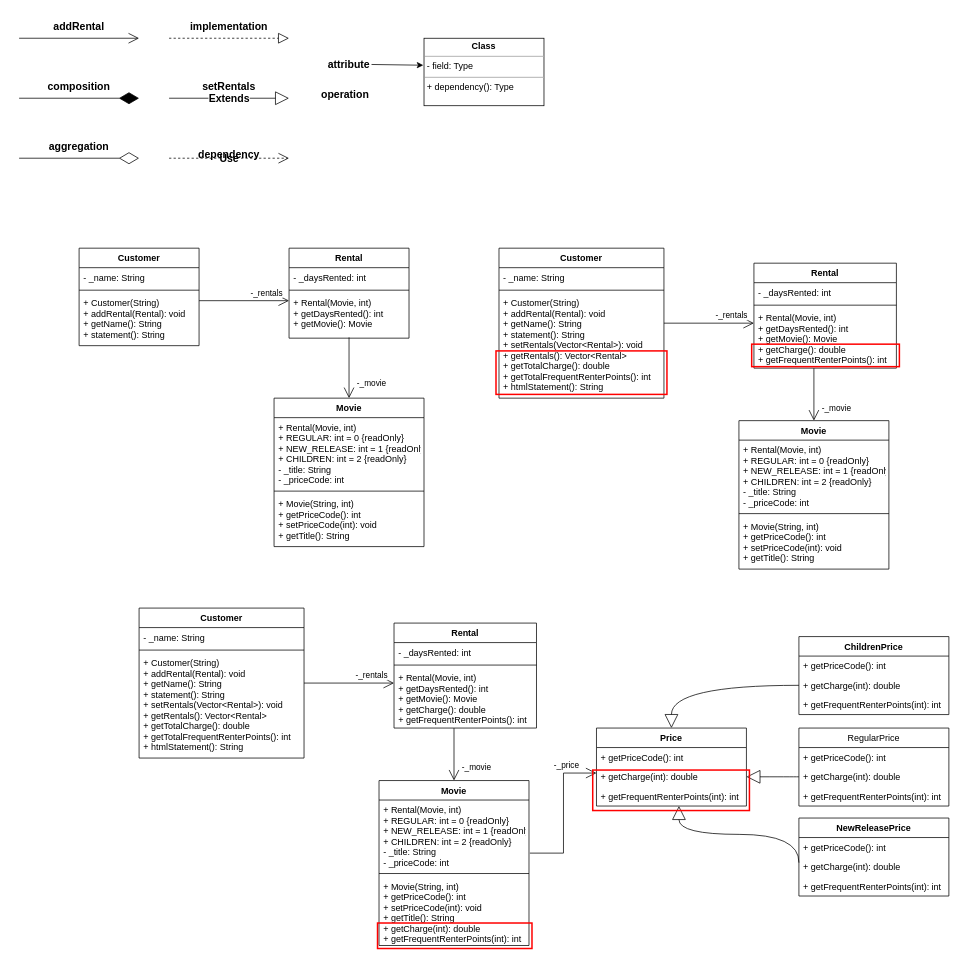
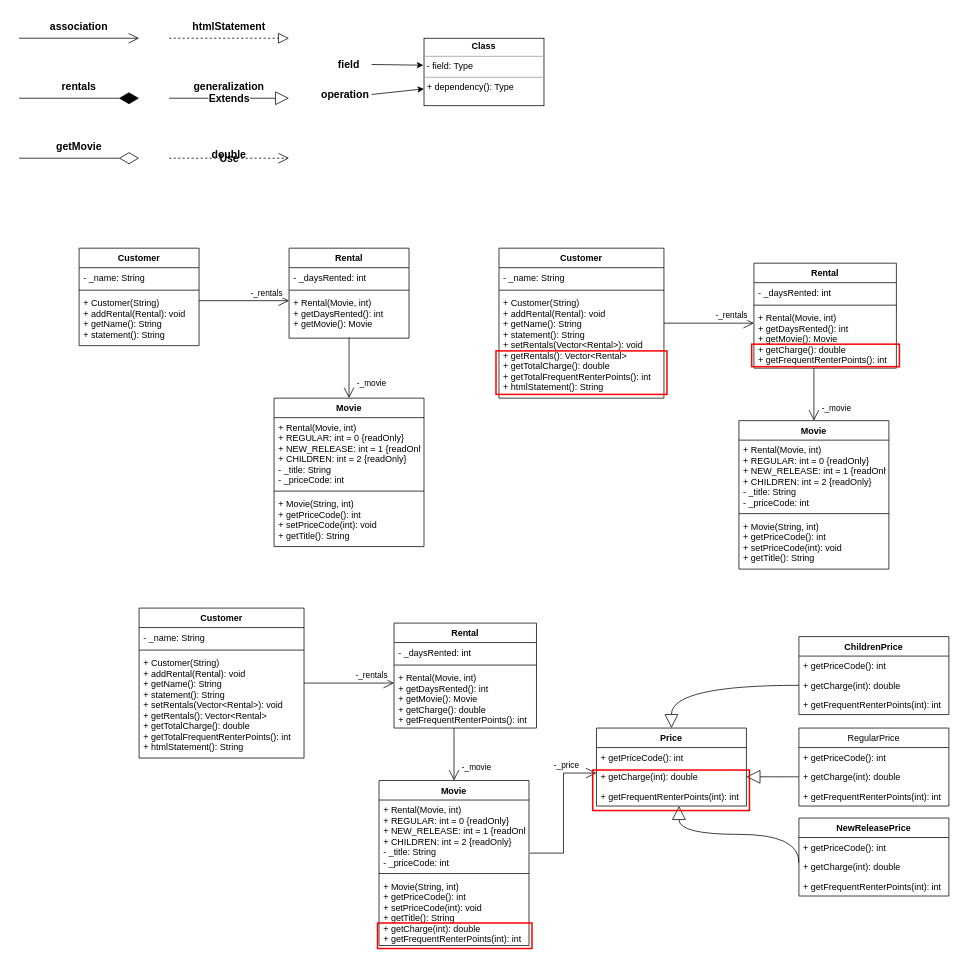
(79, 27) -> (79, 27)
(229, 27) -> (229, 27)
(349, 64) -> (349, 64)
(79, 87) -> (79, 87)
(229, 87) -> (229, 87)
none -> (396, 92)
(79, 147) -> (79, 147)
(229, 154) -> (229, 154)
